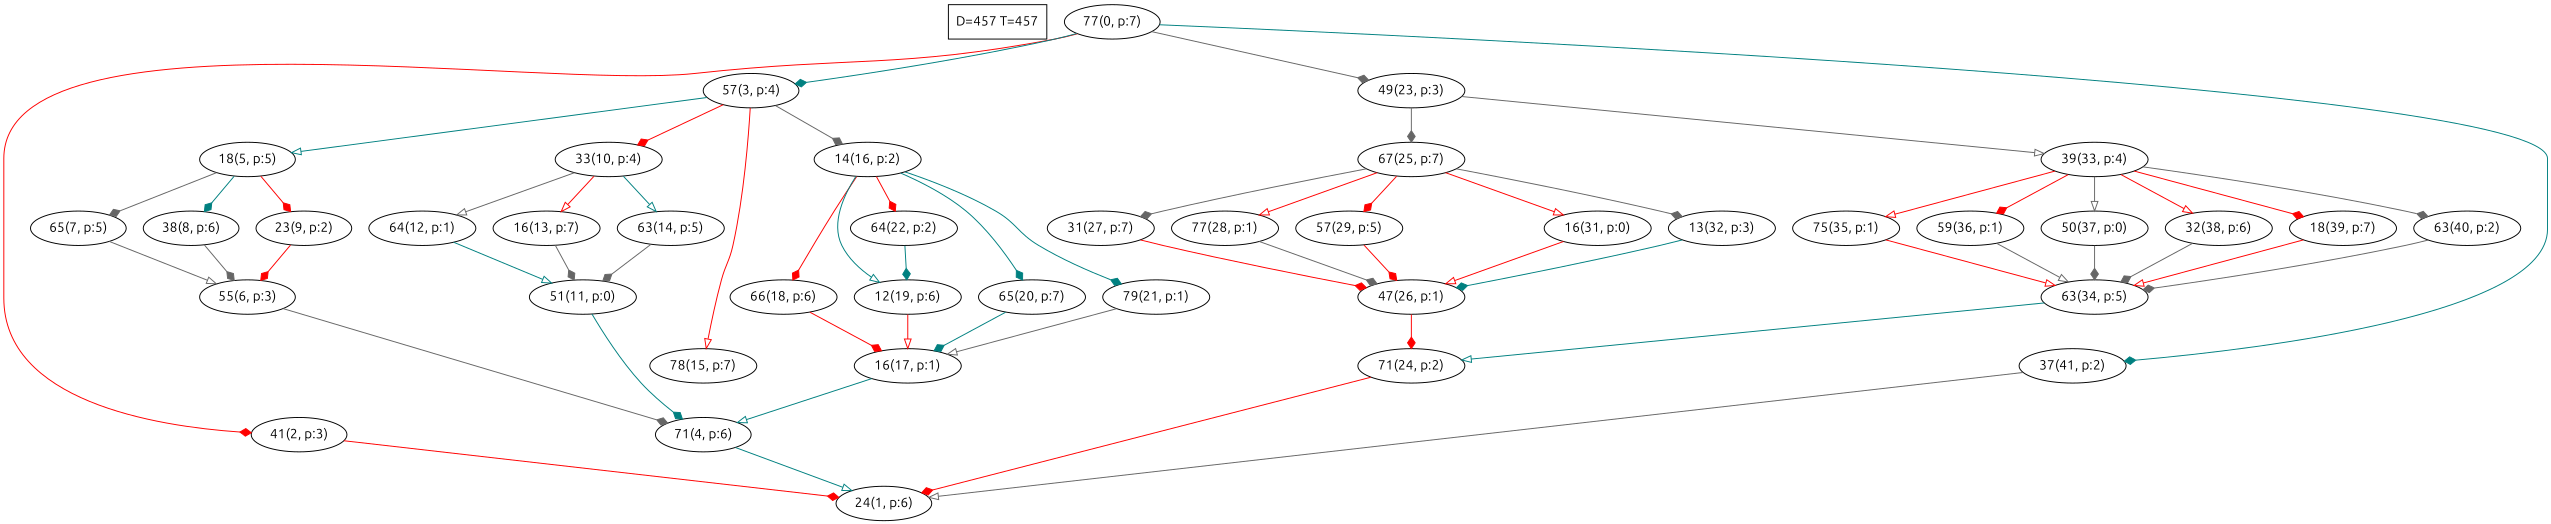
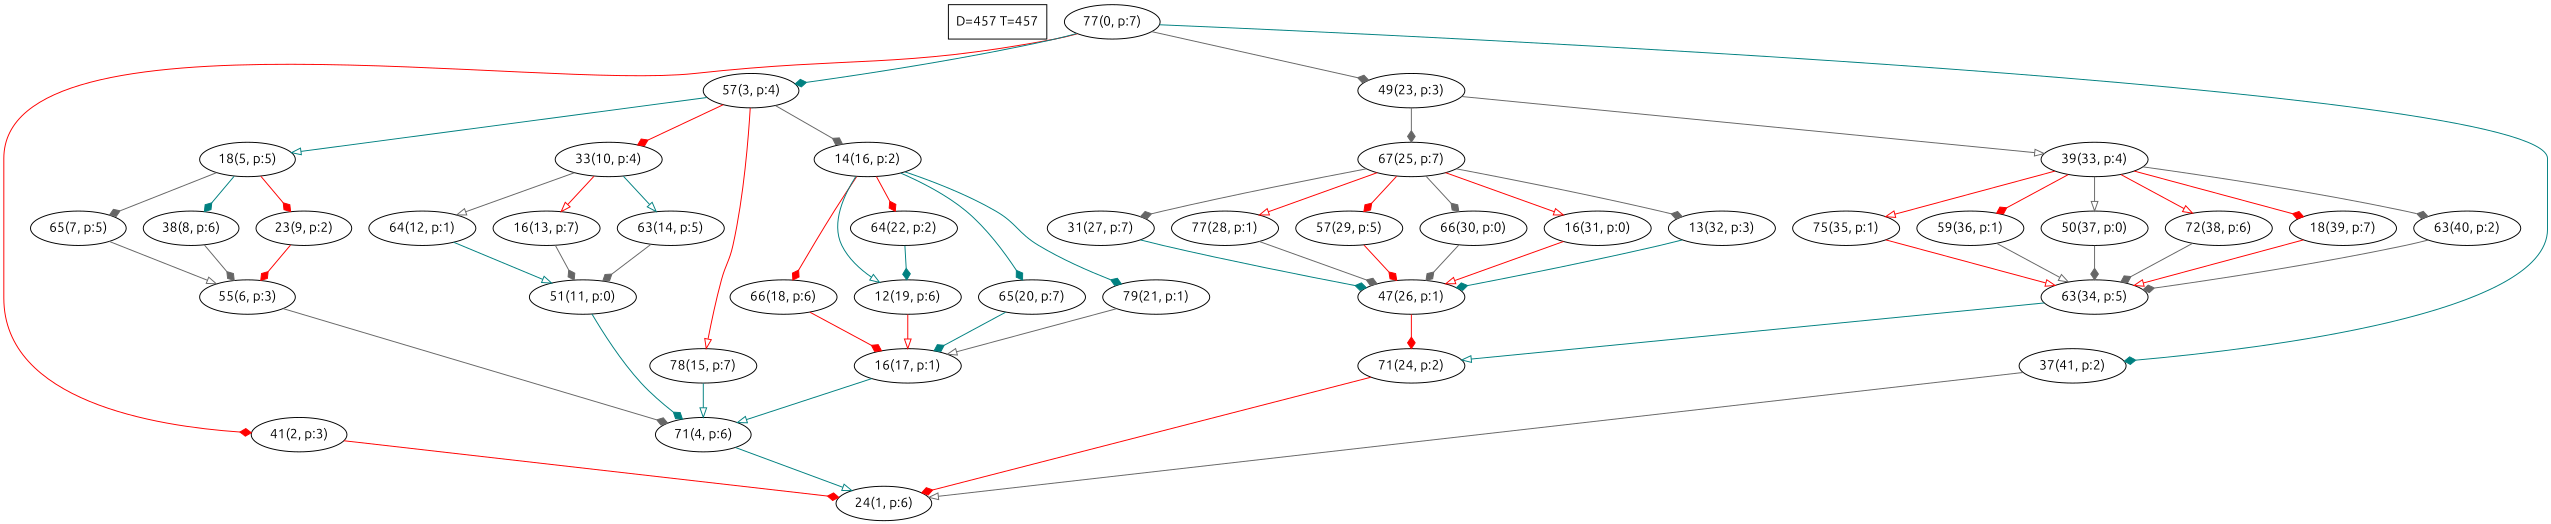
none -> (1473, 228)
(2219, 228) -> (2219, 228)
(1247, 264) -> (1247, 264)
none -> (703, 396)
